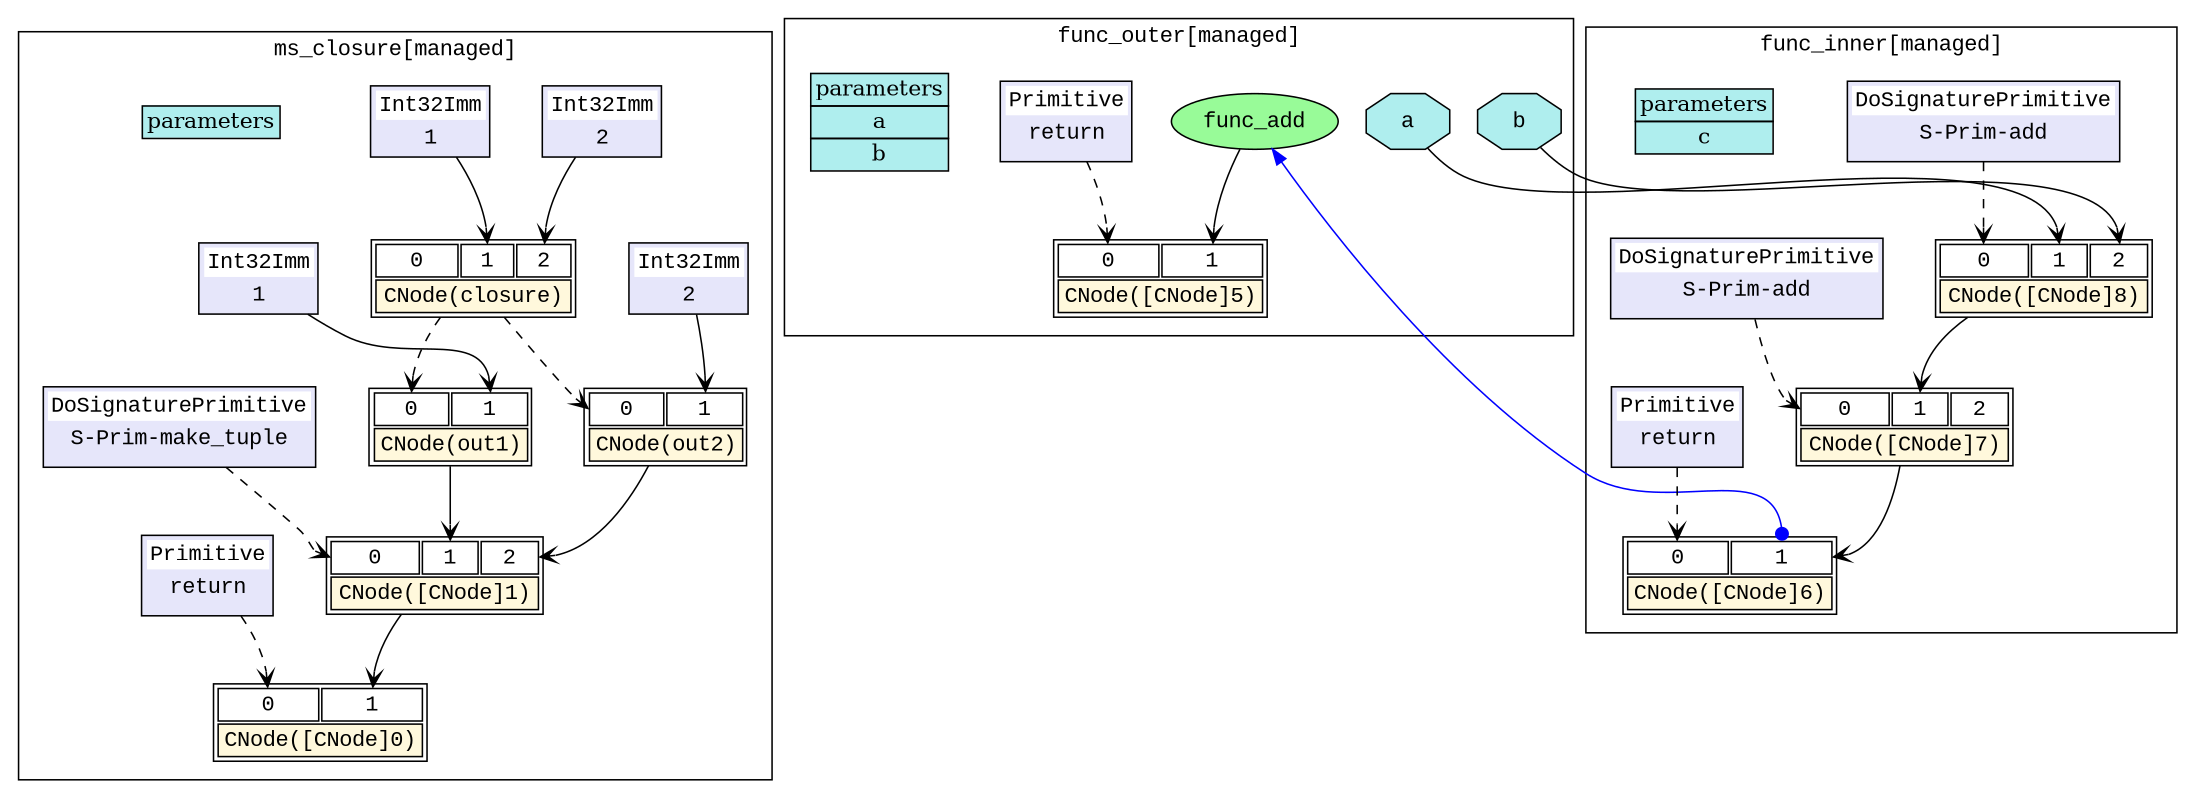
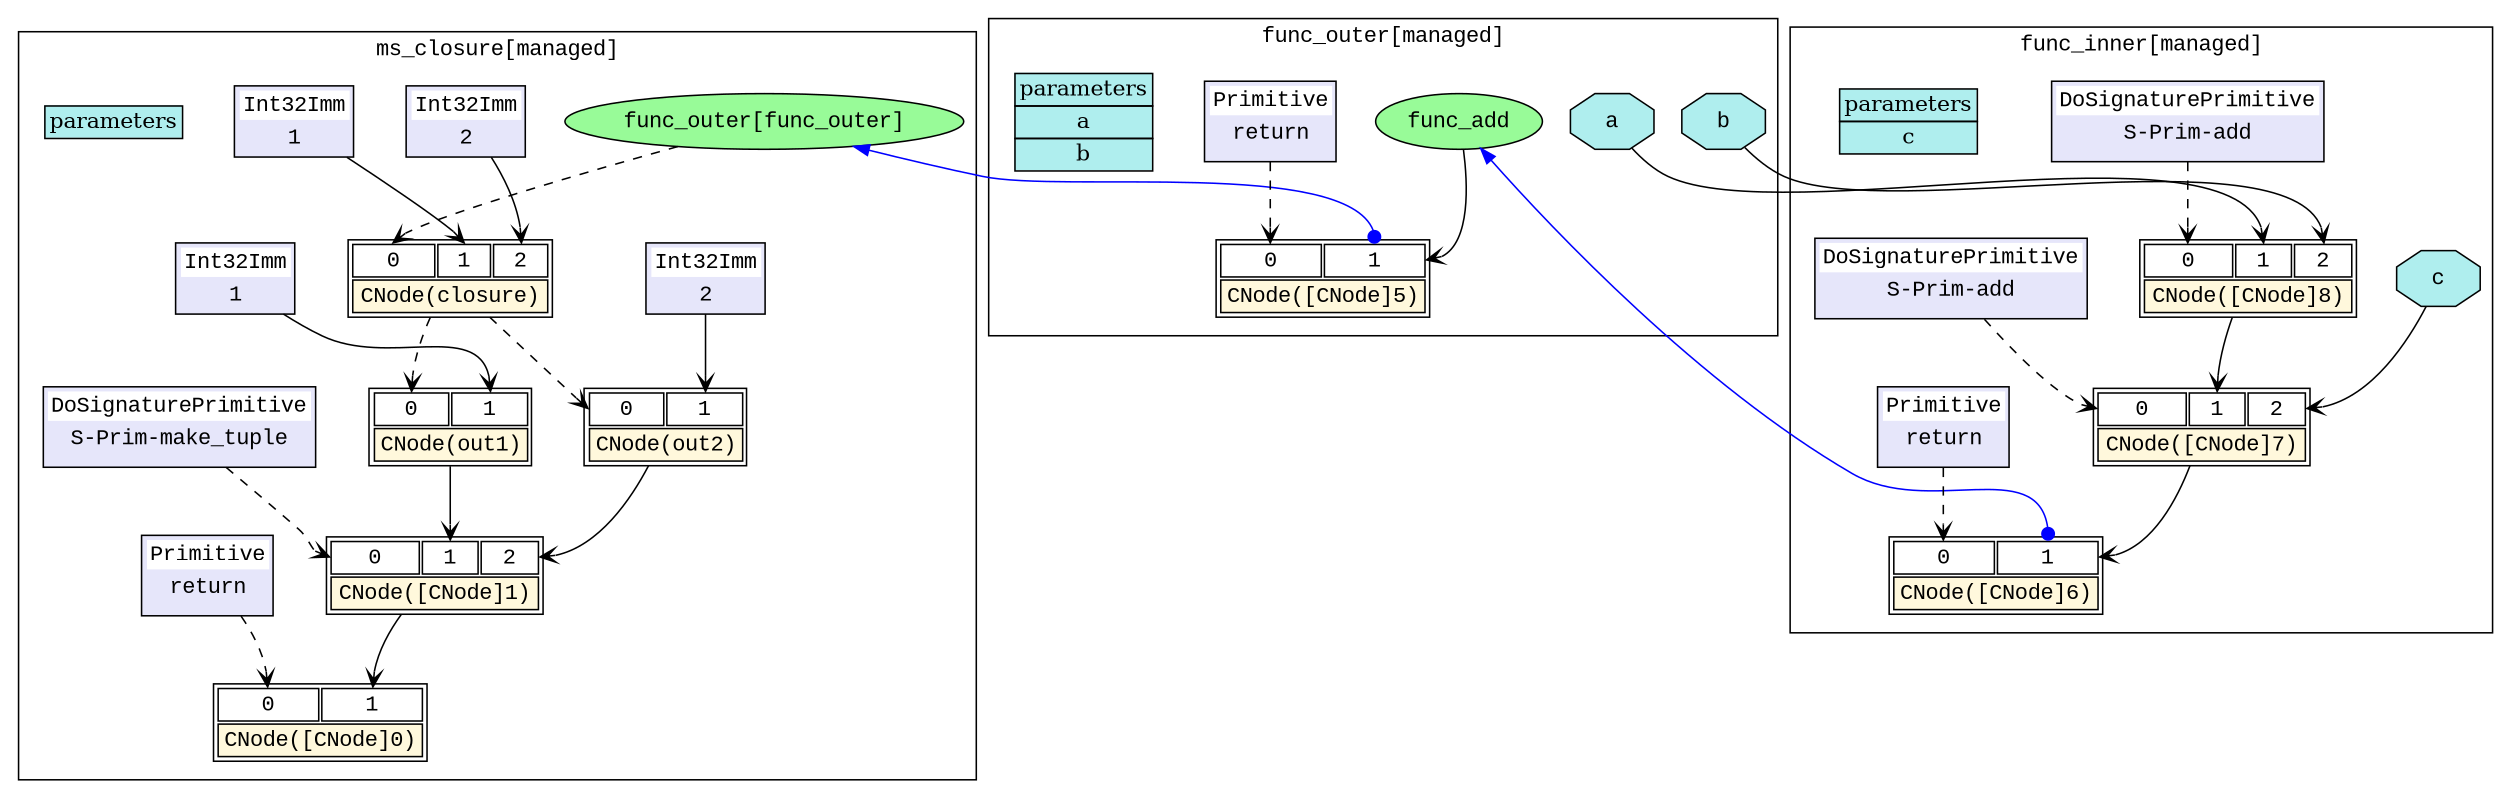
none -> (764, 121)
none -> (2438, 278)
